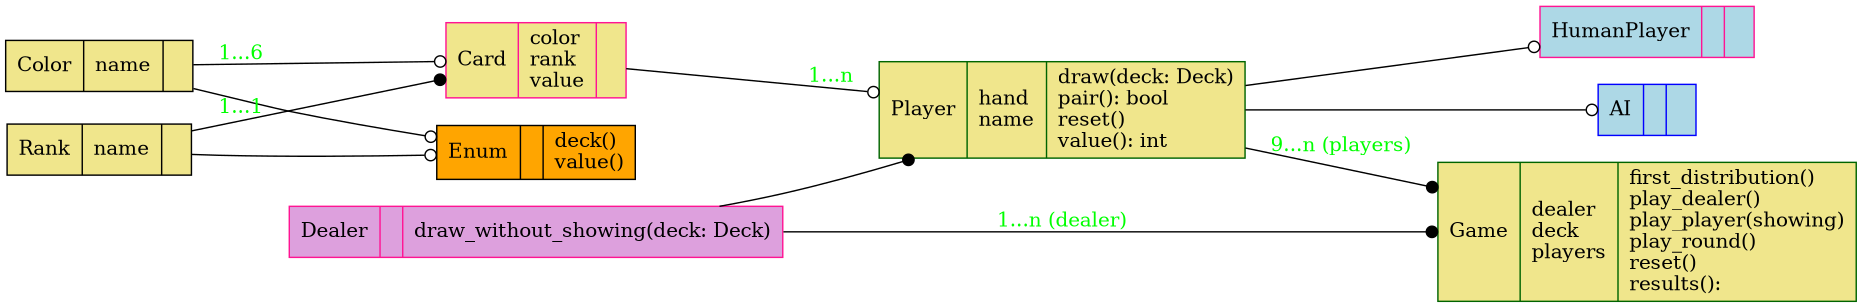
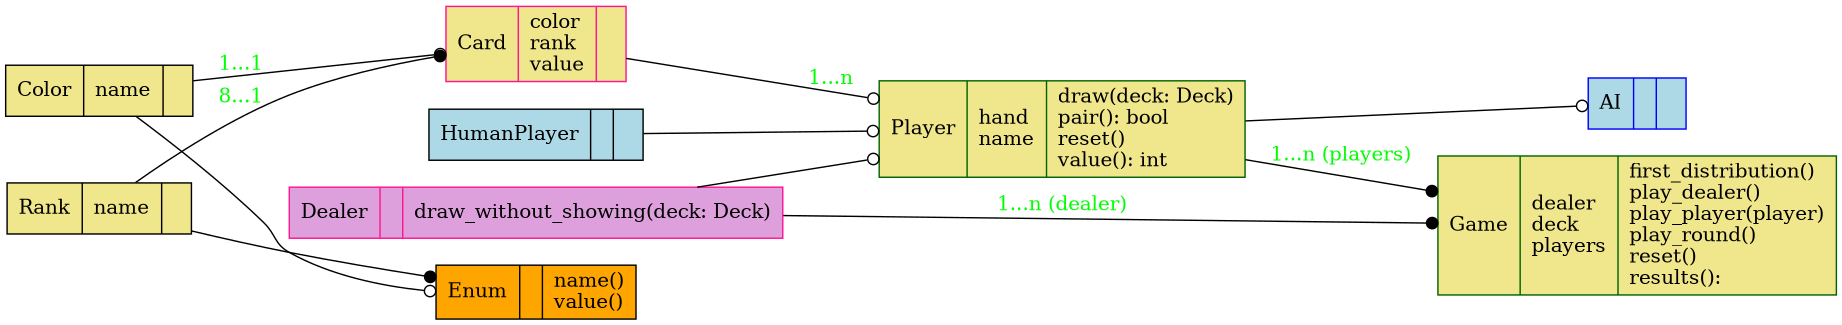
(1647, 32) -> (536, 135)
(241, 54) -> (241, 65)
(1387, 67) -> (755, 132)
(241, 108) -> (241, 97)
(586, 141) -> (589, 281)
(1341, 146) -> (1341, 155)
(308, 156) -> (325, 259)
(812, 187) -> (782, 174)
(1737, 221) -> (1727, 214)
